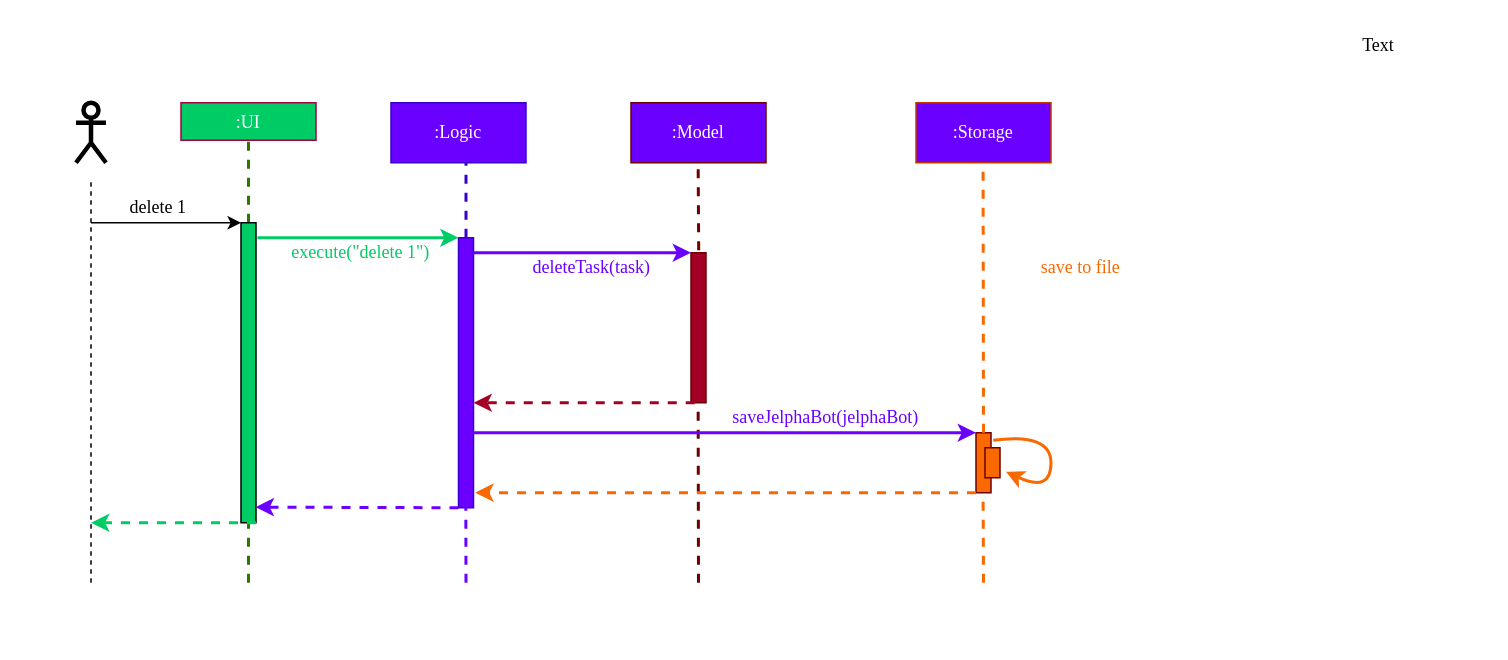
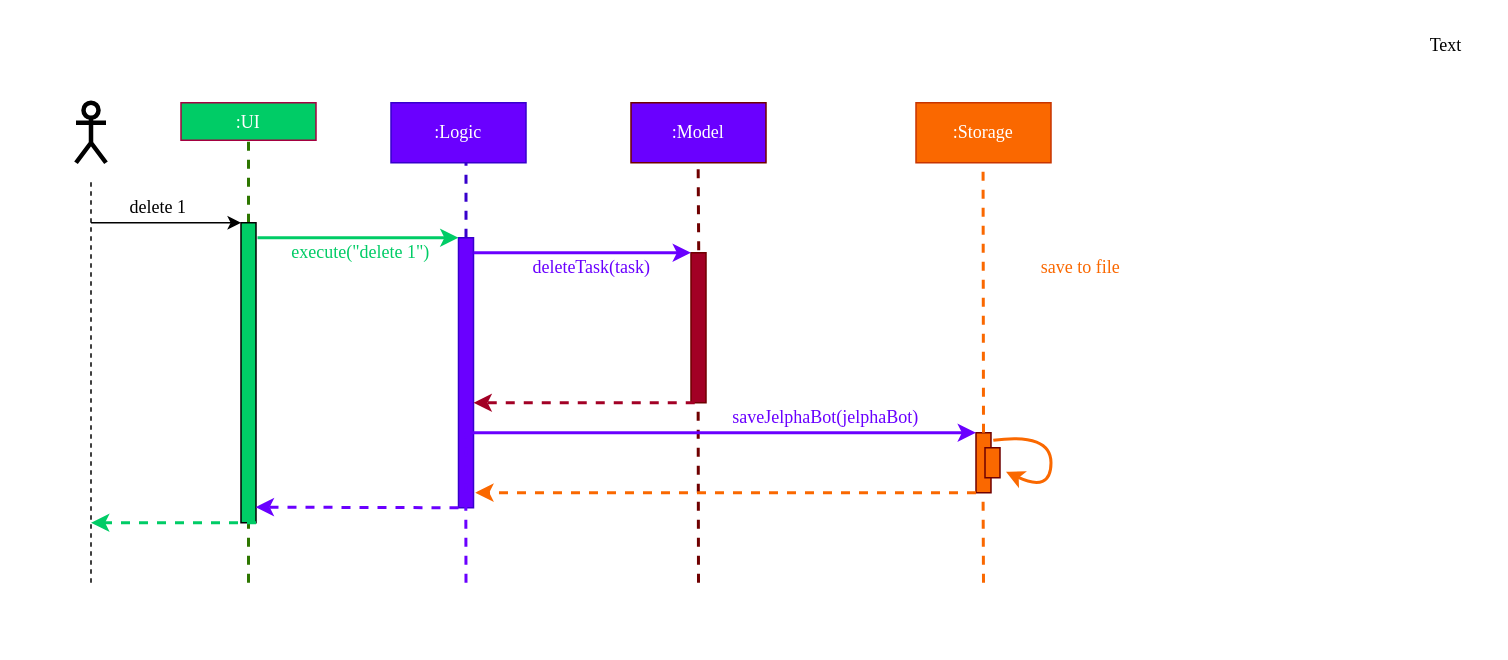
(1378, 46) -> (1445, 46)
(983, 133) -> (983, 133)
